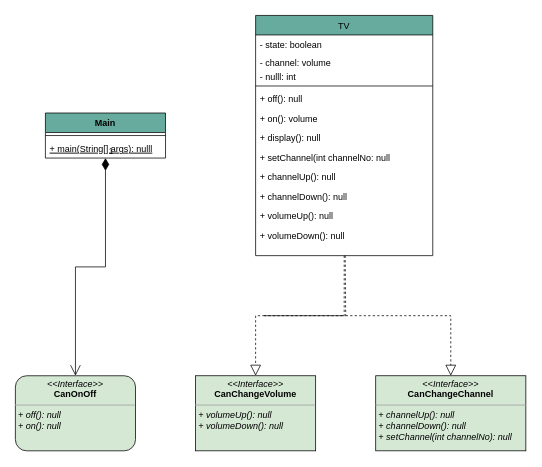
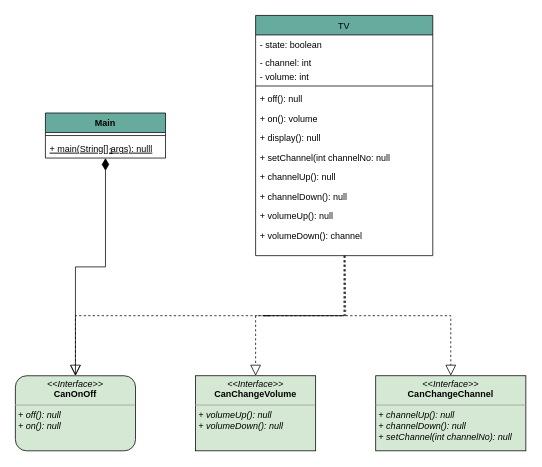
(296, 63) -> (289, 63)
(282, 77) -> (286, 77)
(303, 236) -> (312, 236)
none -> (165, 315)
